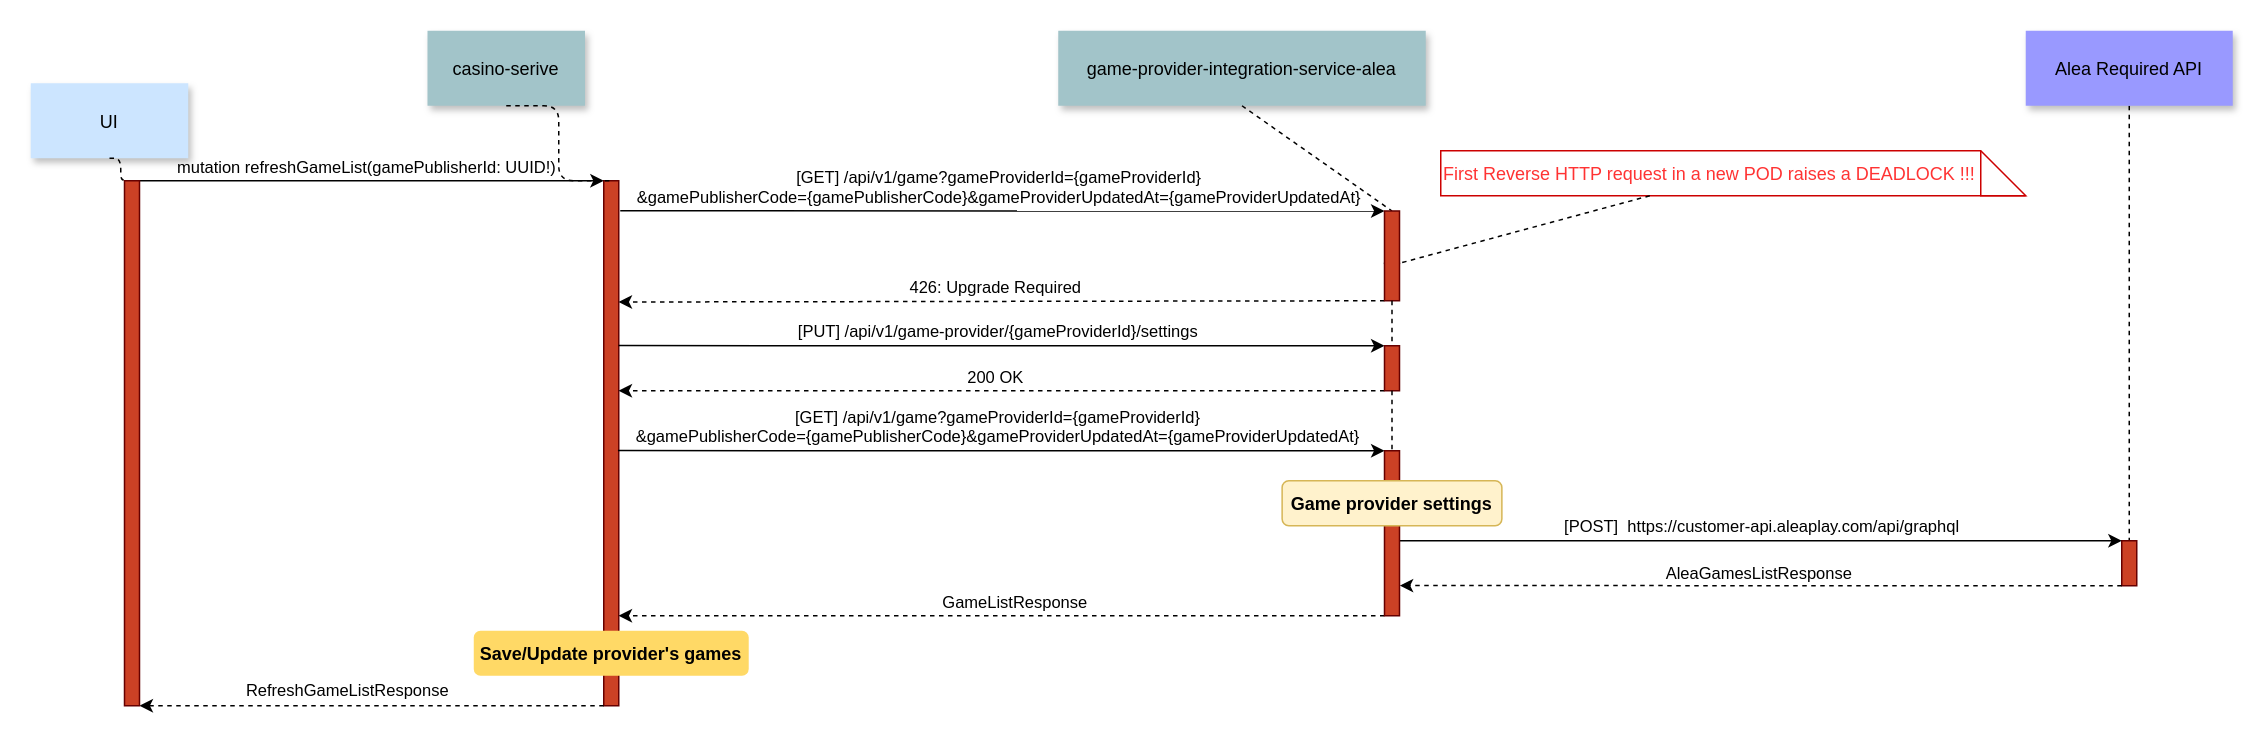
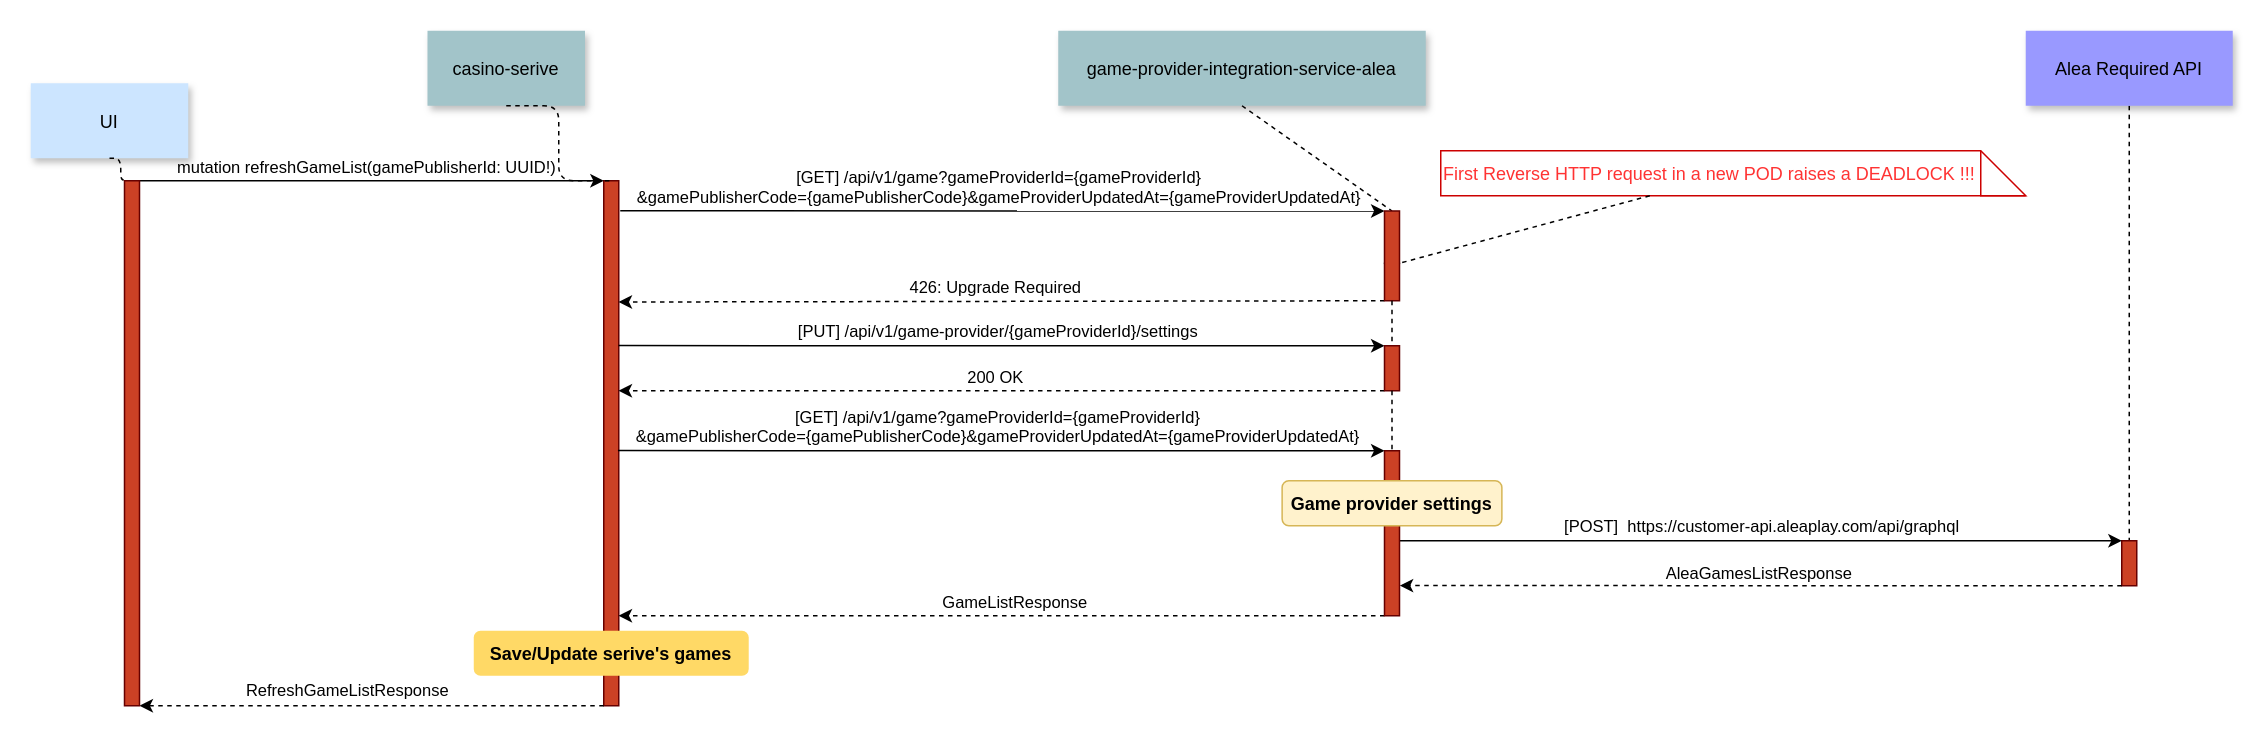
(611, 654) -> (611, 654)
